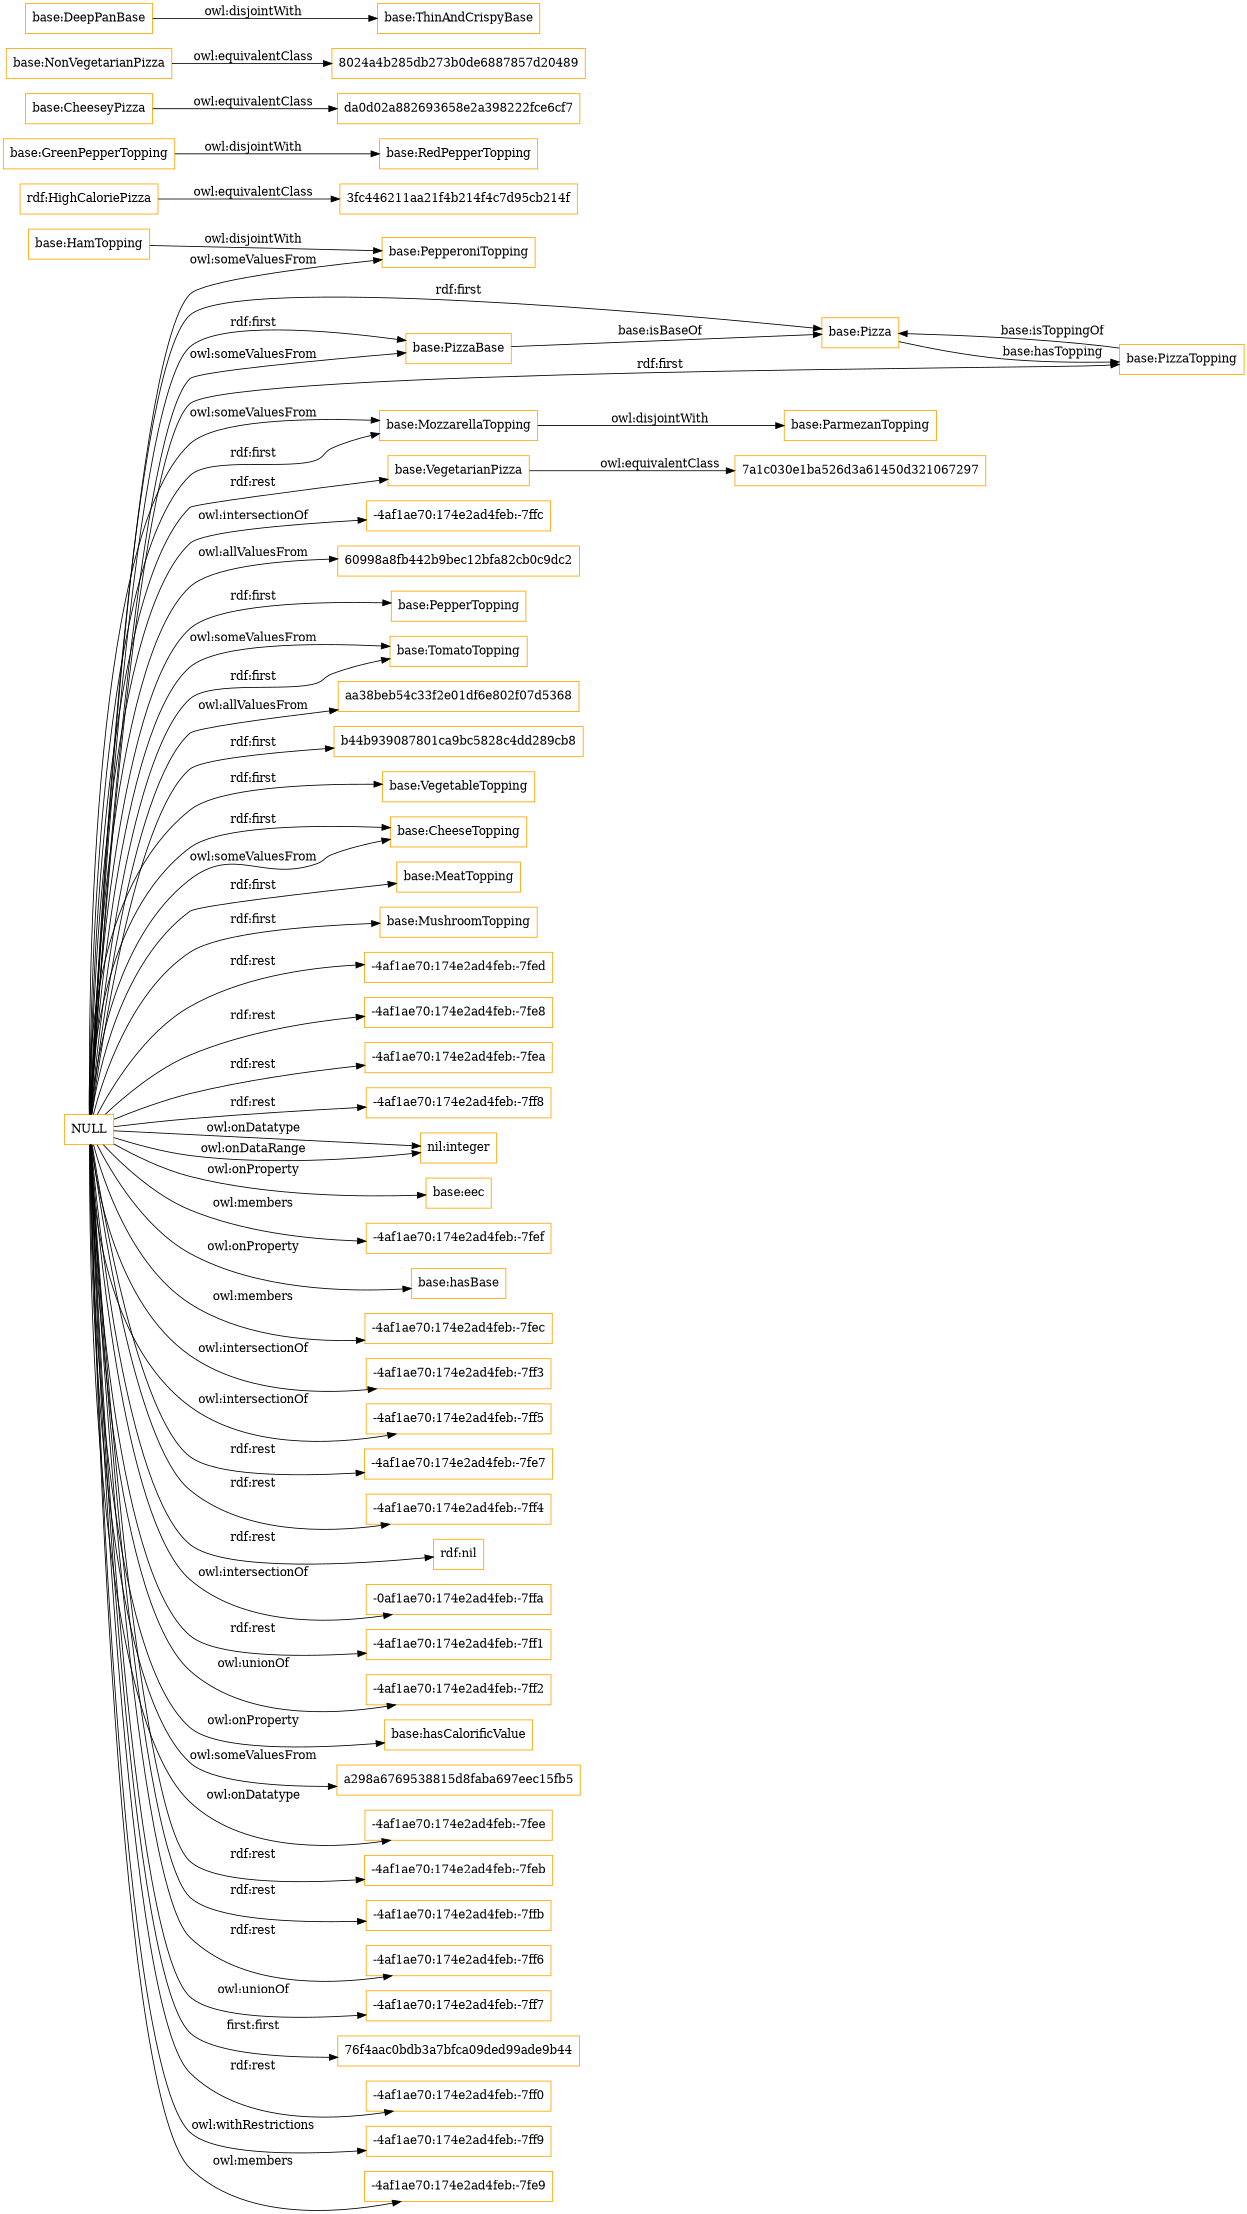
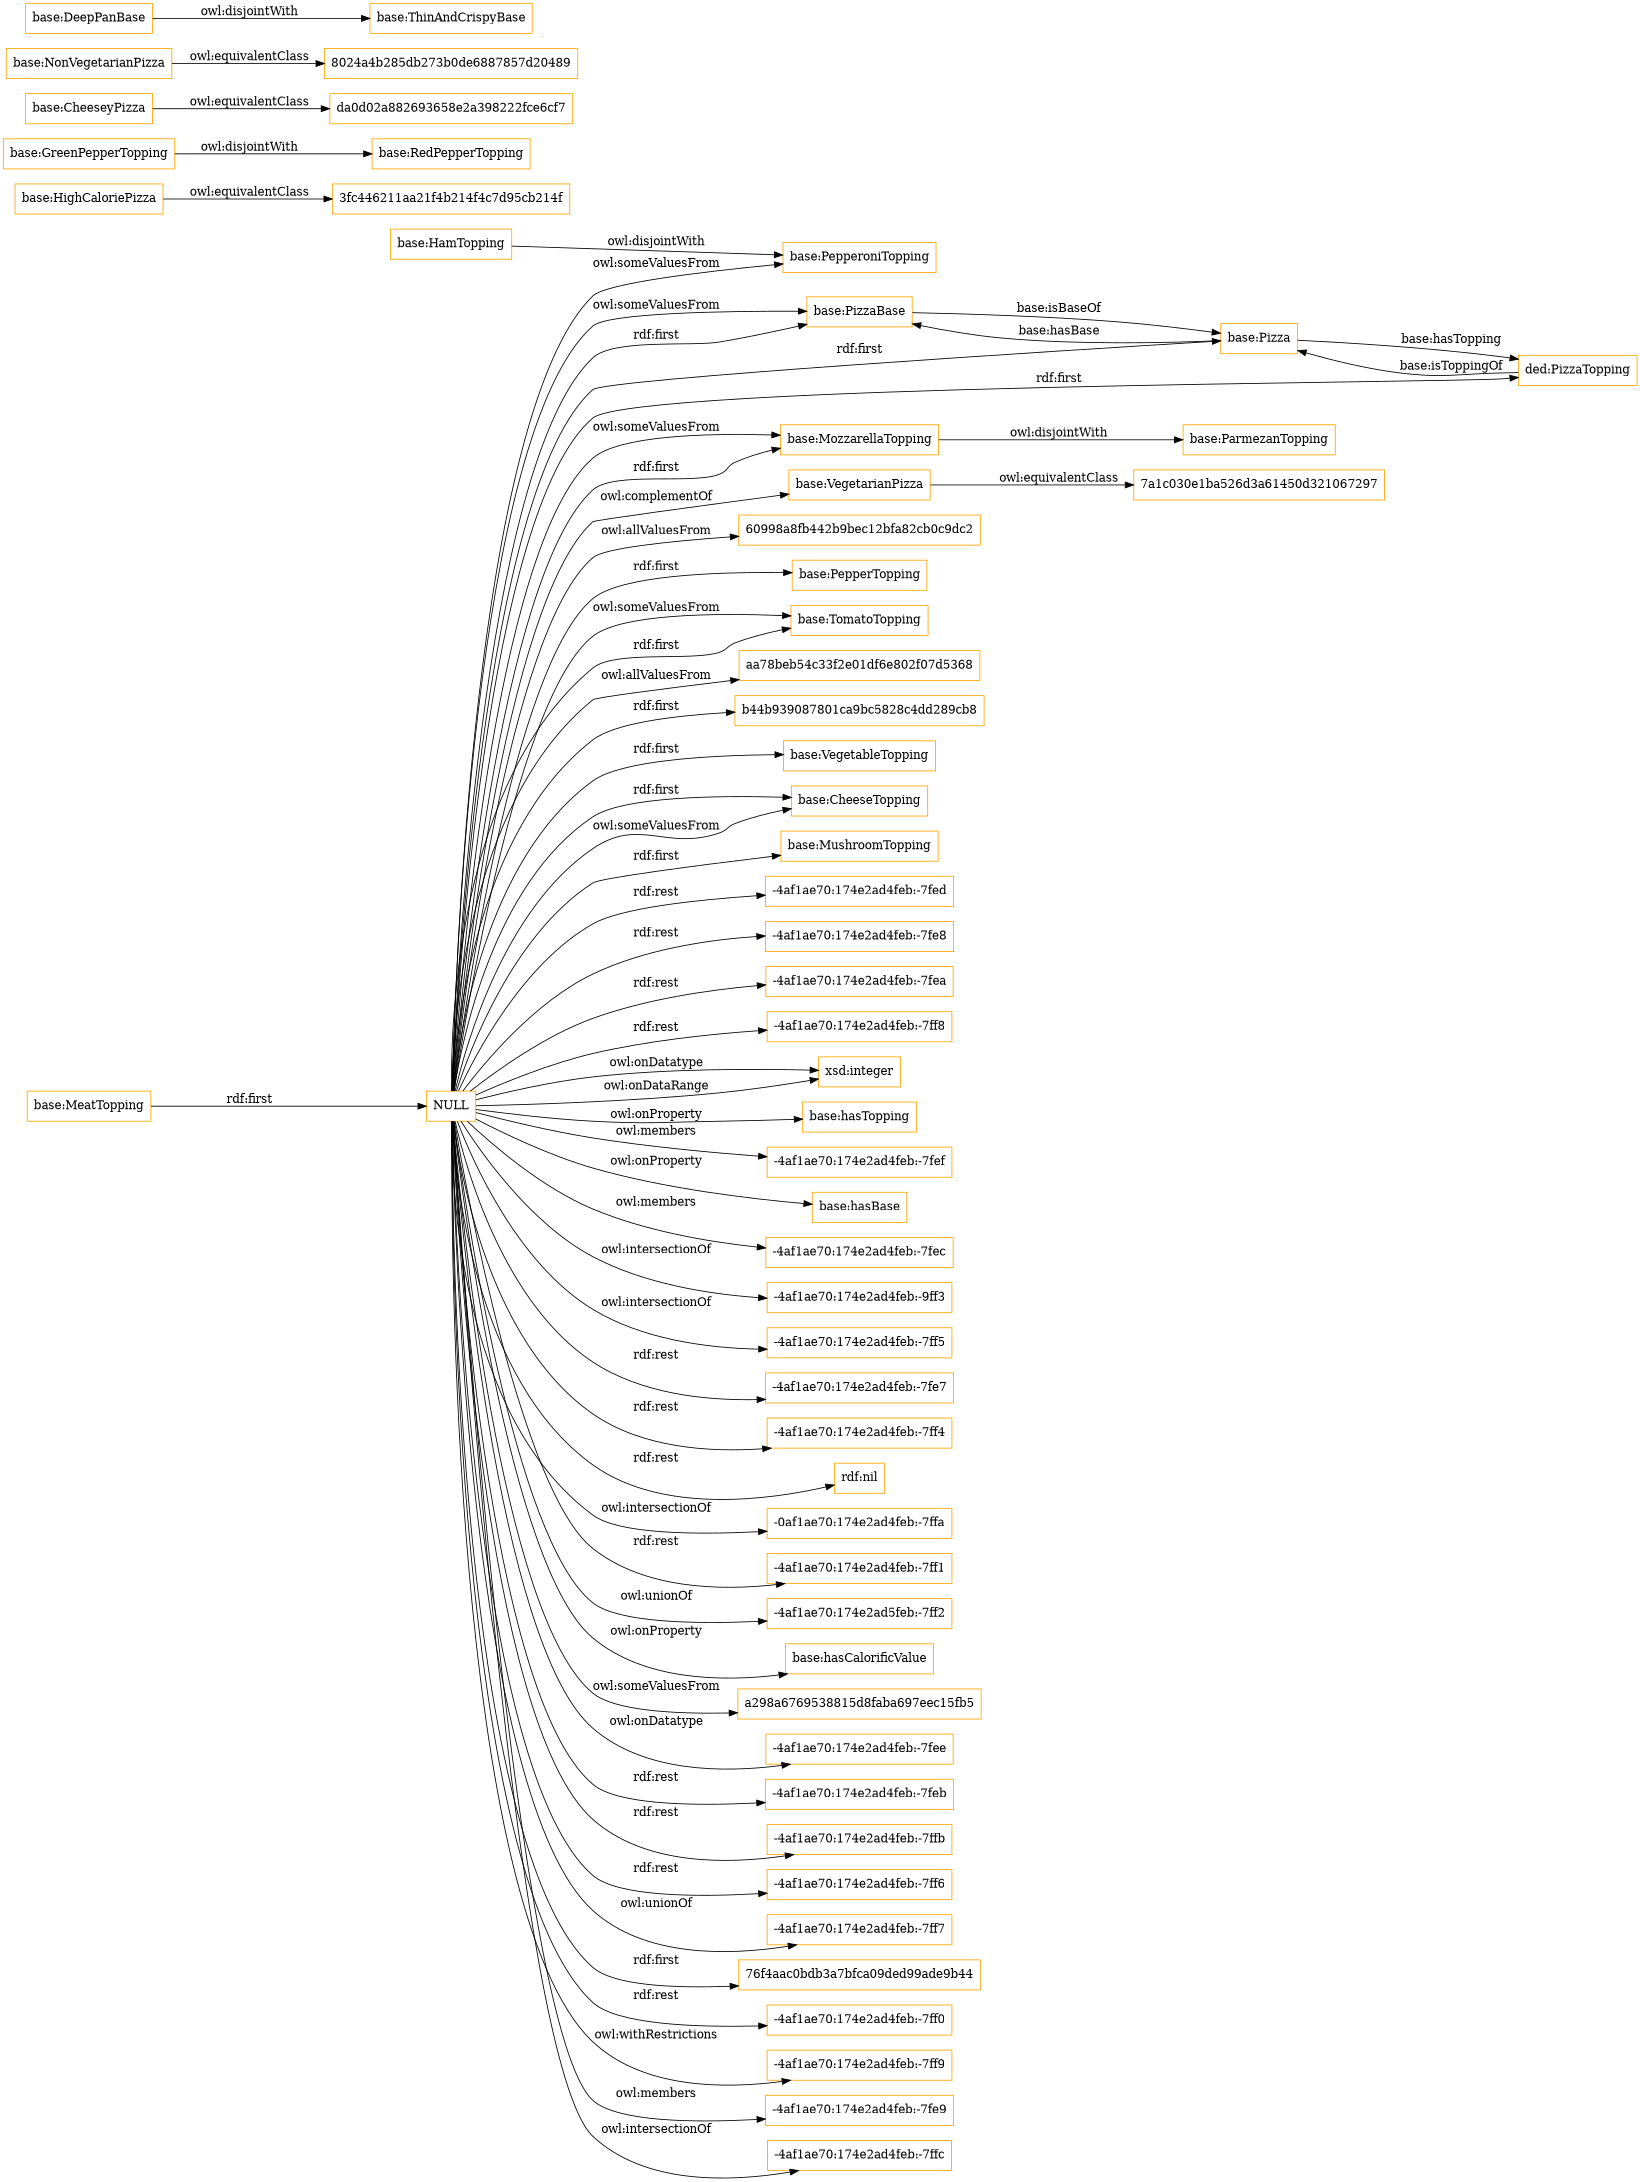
(89, 199) -> (89, 199)
none -> (1070, 342)
(1182, 360) -> (1578, 370)
(253, 483) -> (656, 497)
(459, 696) -> (860, 666)
(179, 922) -> (284, 1106)
(459, 1148) -> (860, 1072)
(459, 1193) -> (860, 1117)
(459, 1374) -> (860, 1298)
(459, 1690) -> (860, 1614)
(253, 2026) -> (656, 1961)
